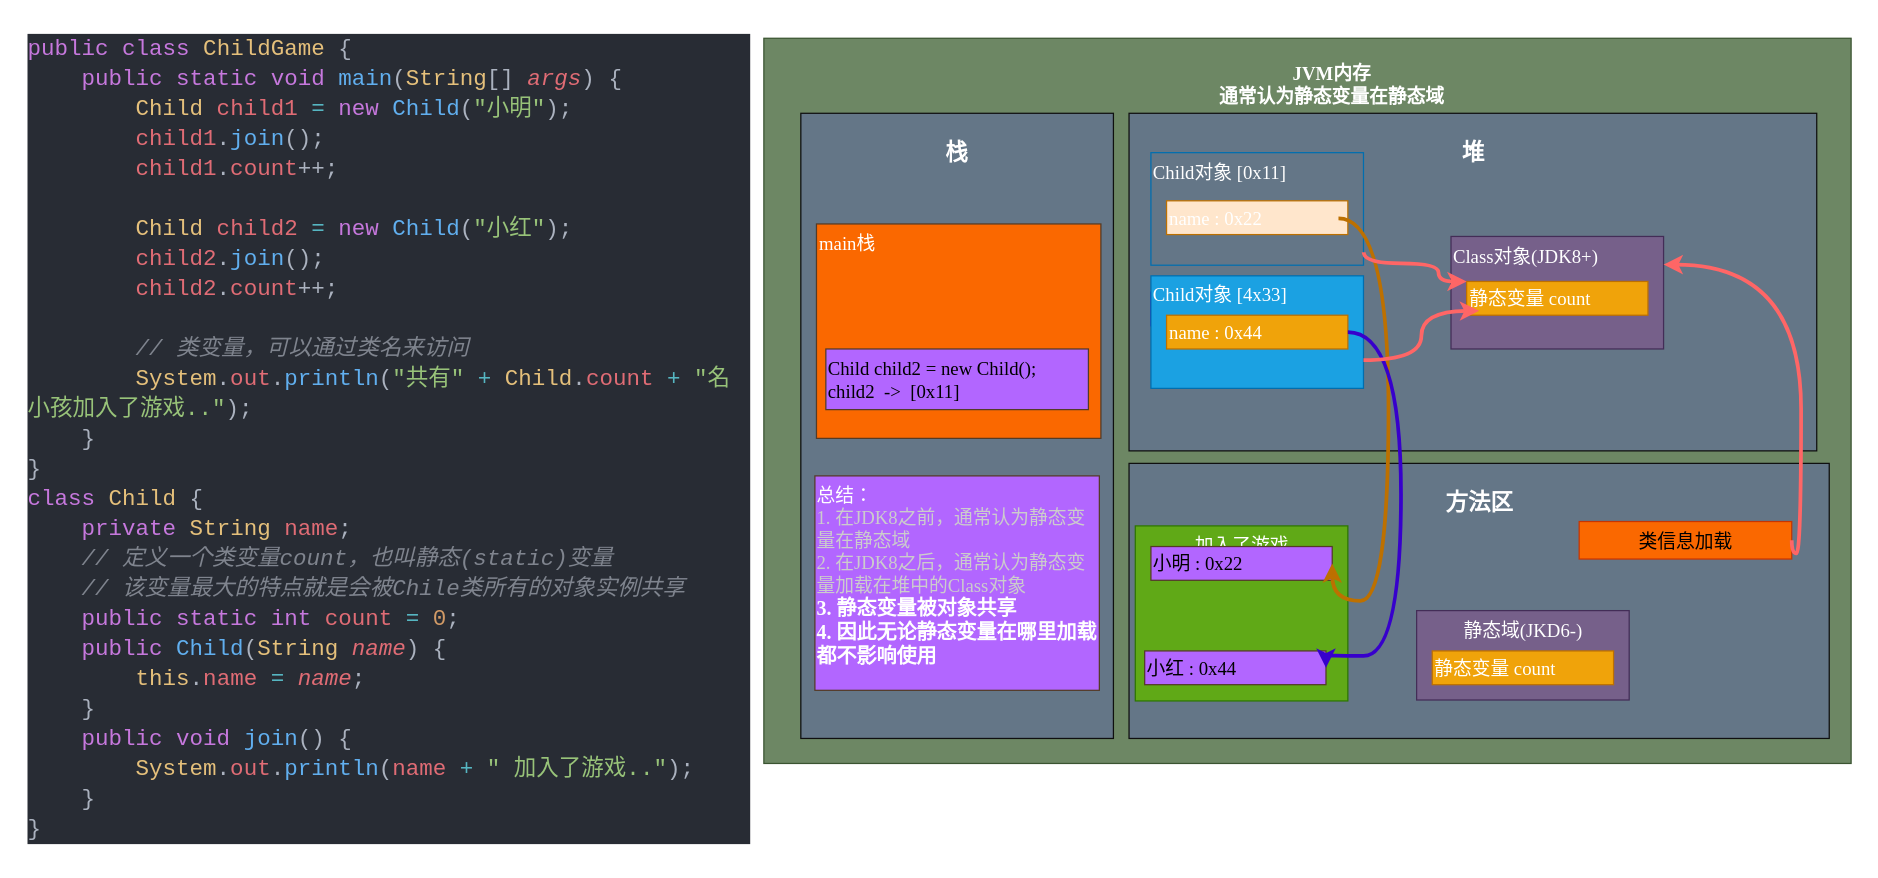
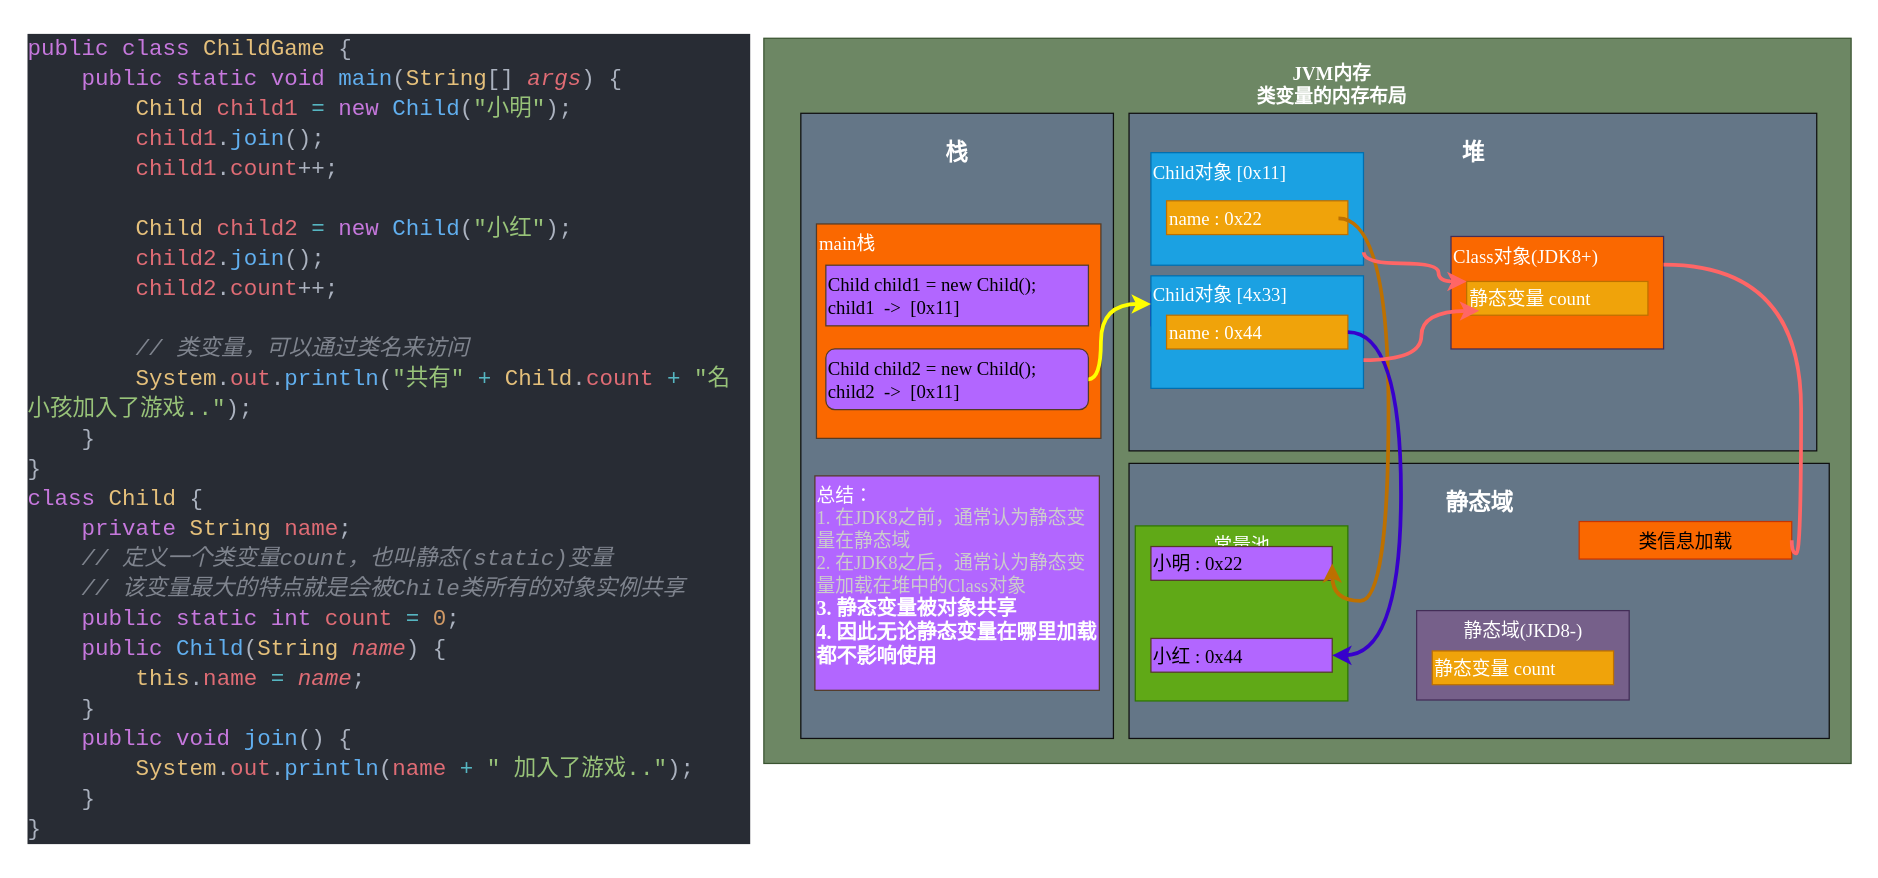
(1307, 65) -> (1307, 65)
(1228, 173) -> (1228, 173)
(1257, 218) -> (1257, 218)
(1532, 257) -> (1532, 257)
(1754, 286) -> (1748, 286)
none -> (957, 295)
none -> (1101, 332)
(957, 379) -> (957, 379)
(1479, 485) -> (1479, 485)
(1242, 546) -> (1242, 546)
(1523, 631) -> (1523, 631)
(1235, 668) -> (1241, 655)
